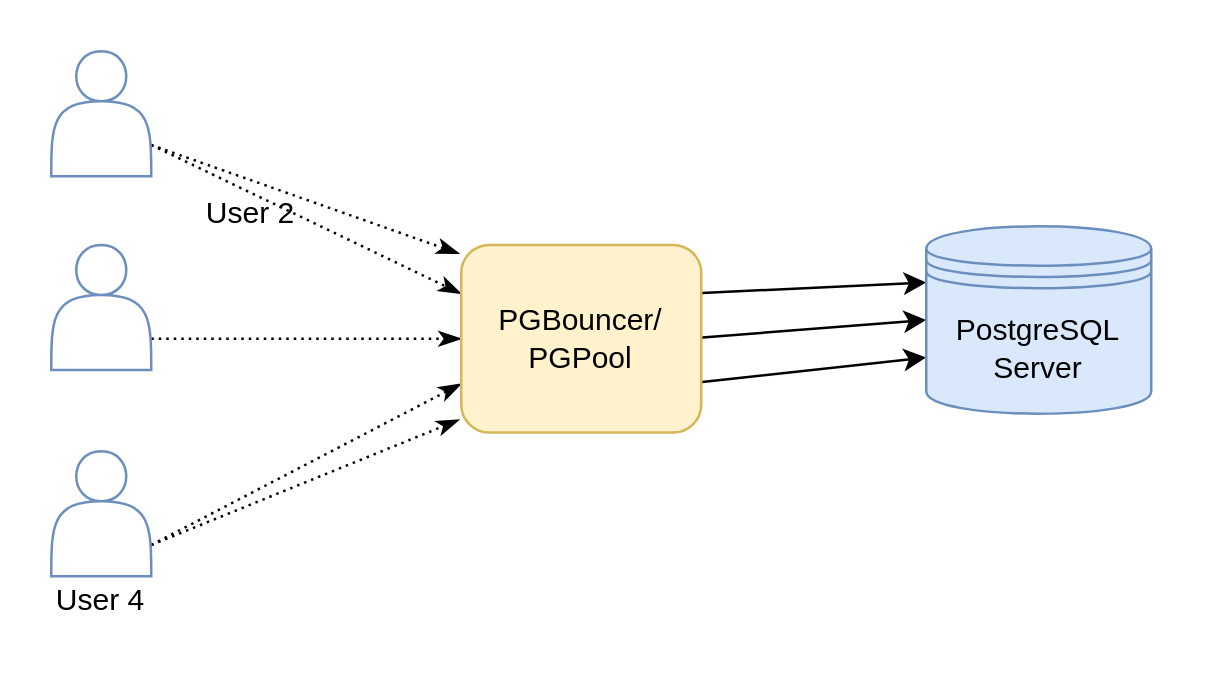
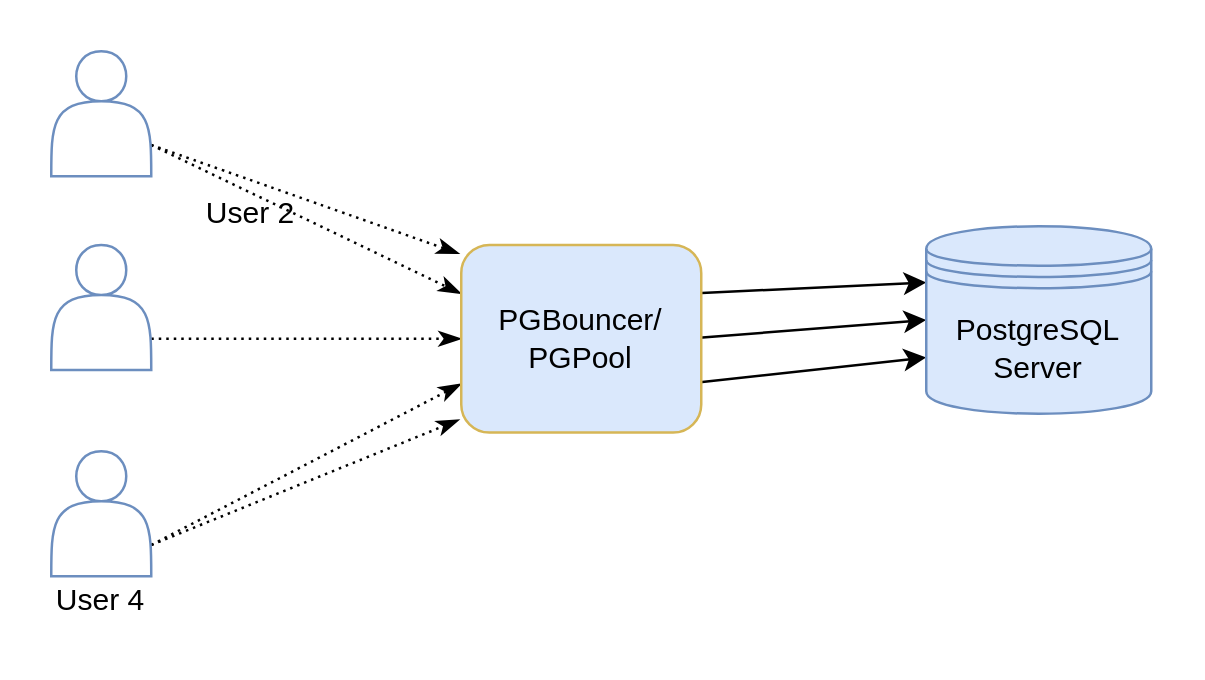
(581, 339) -> (581, 339)
